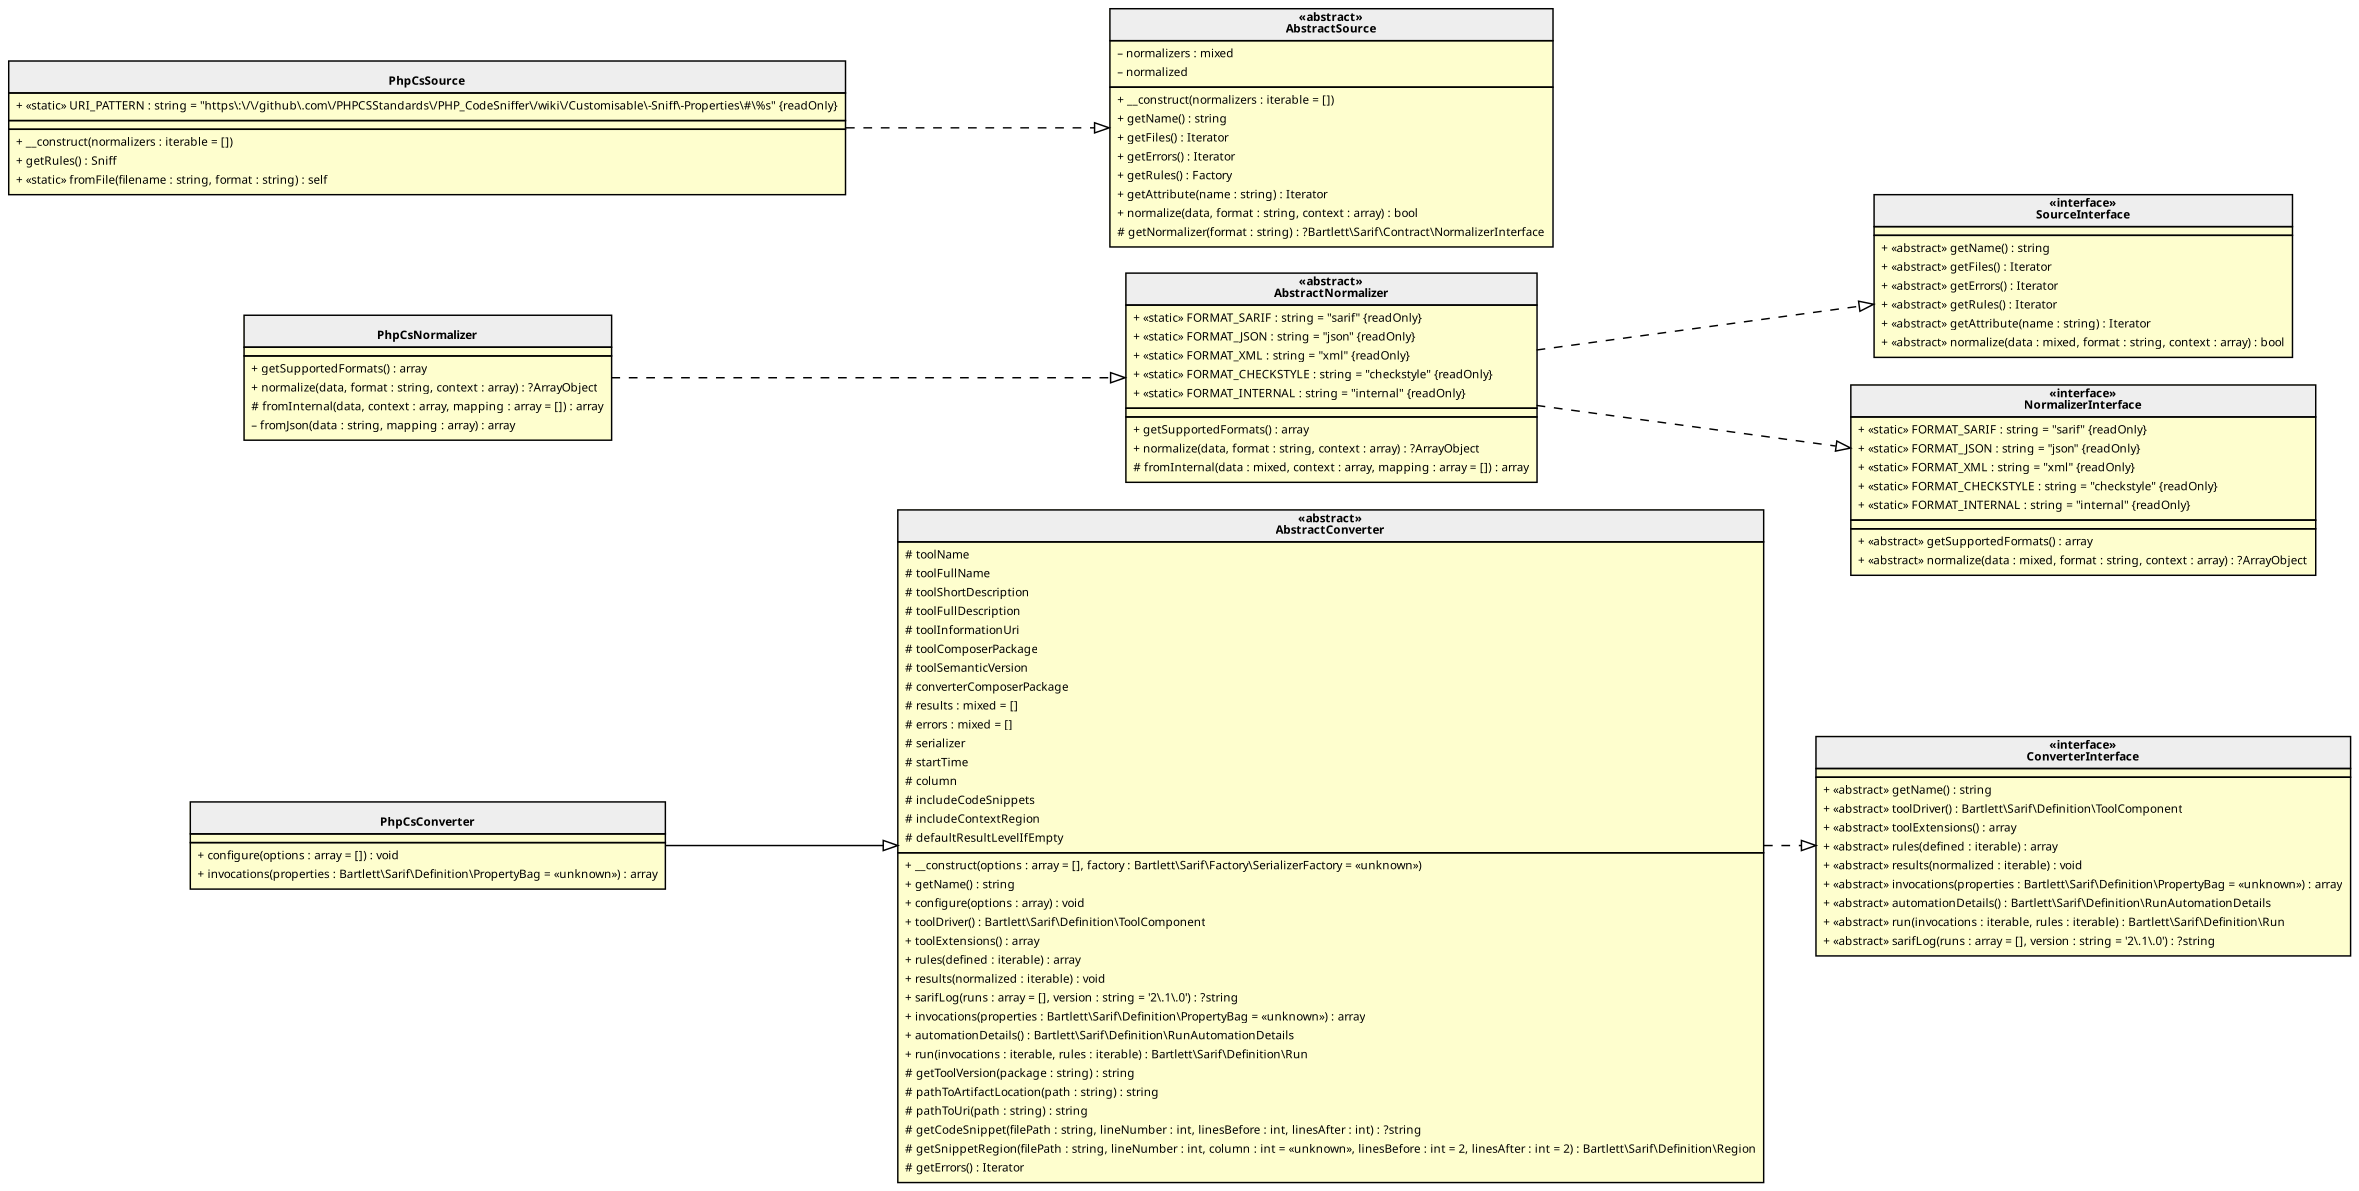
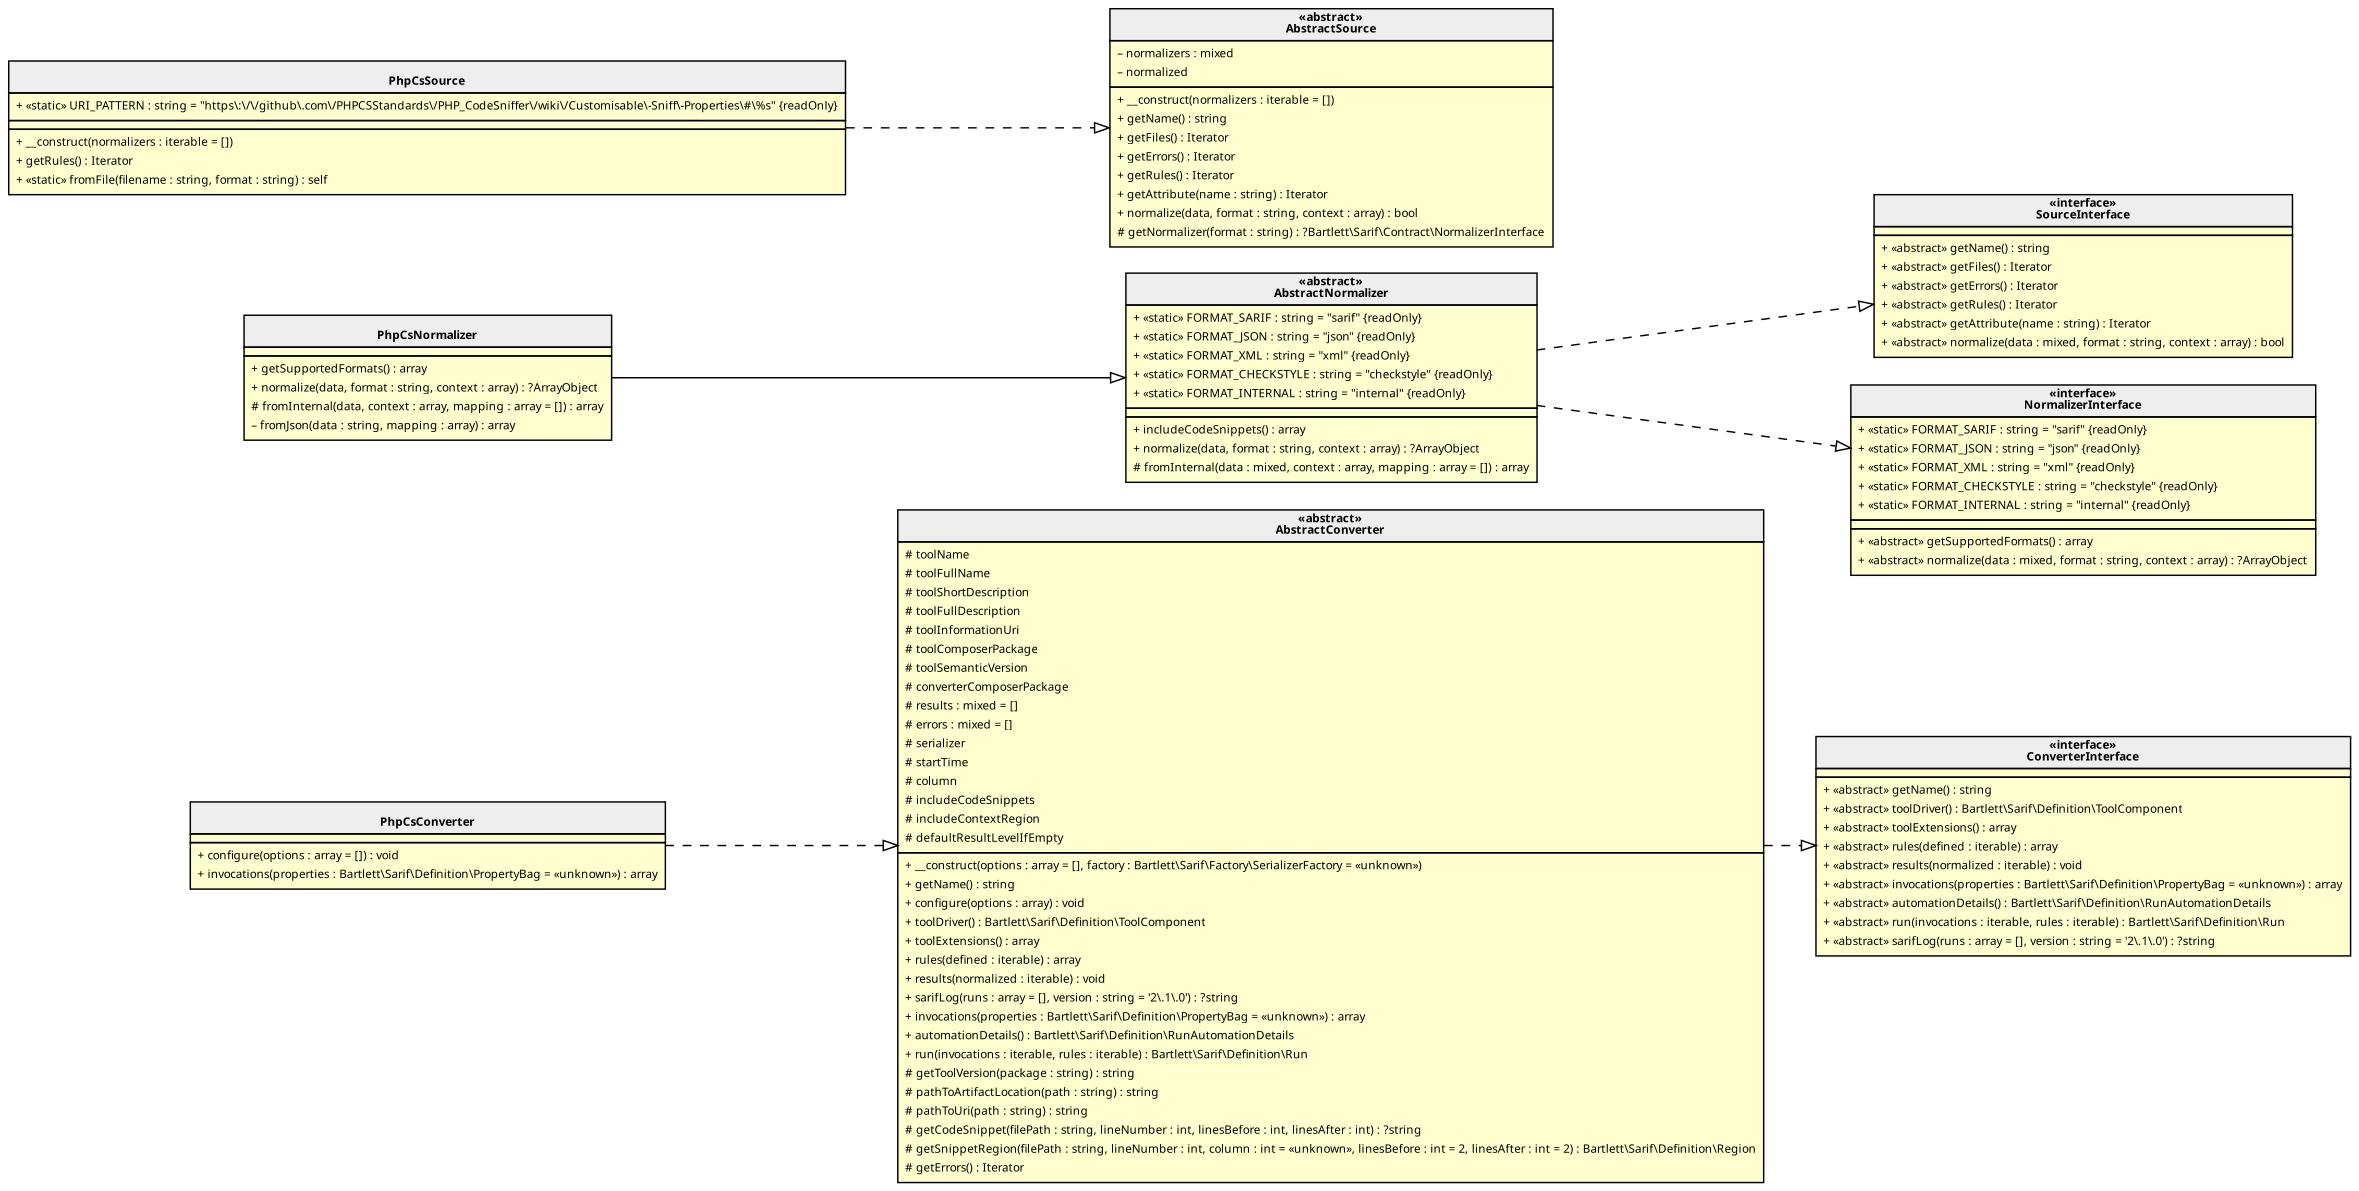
(67, 161) -> (75, 161)
(1175, 176) -> (1176, 176)
(861, 378) -> (861, 378)
(1221, 430) -> (1220, 430)
(774, 846) -> (774, 846)
